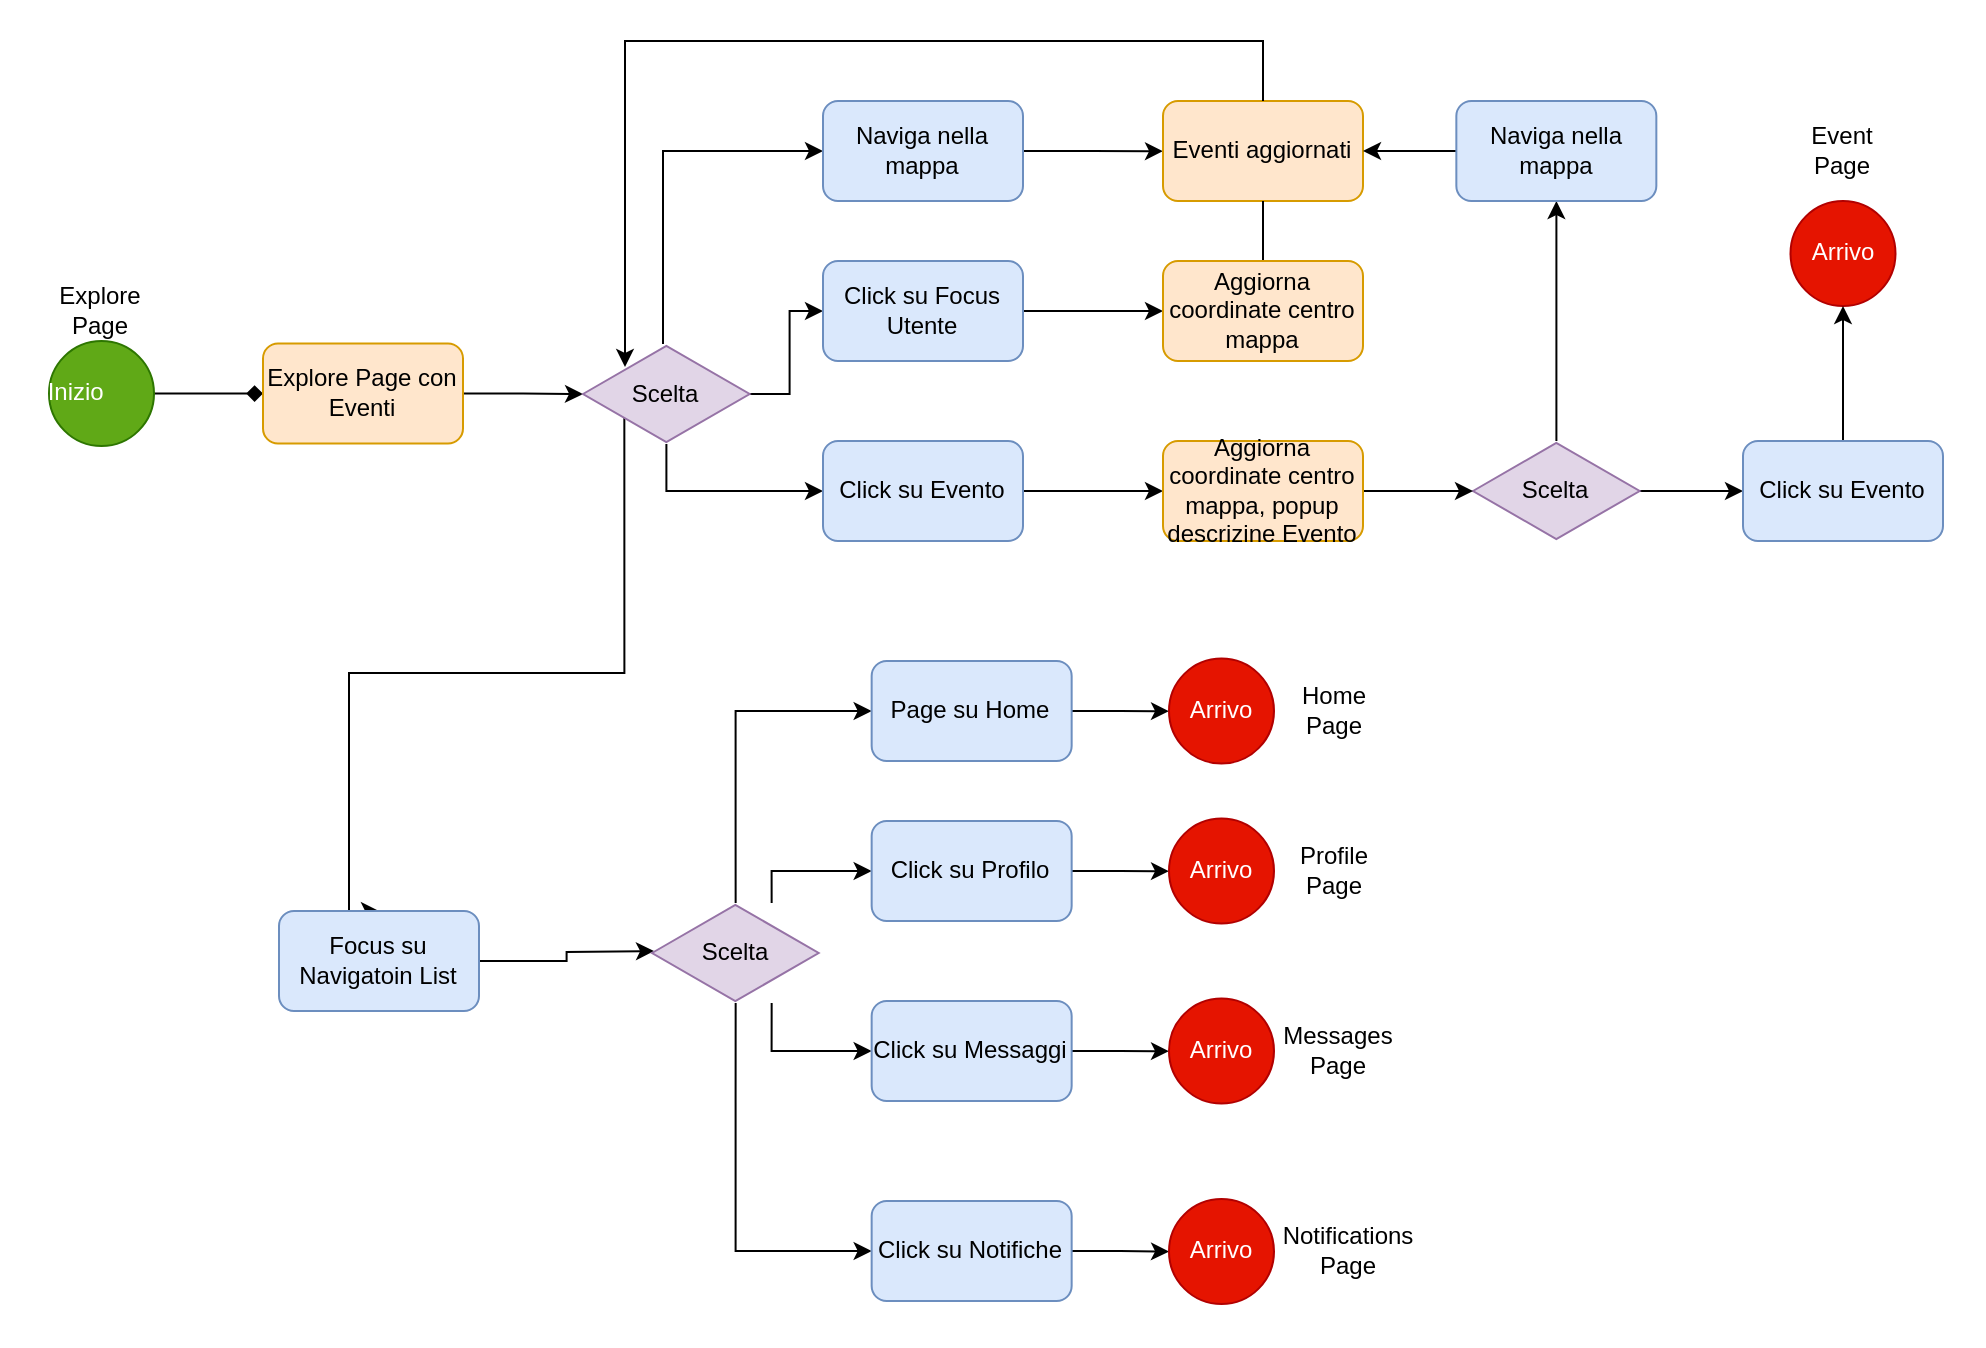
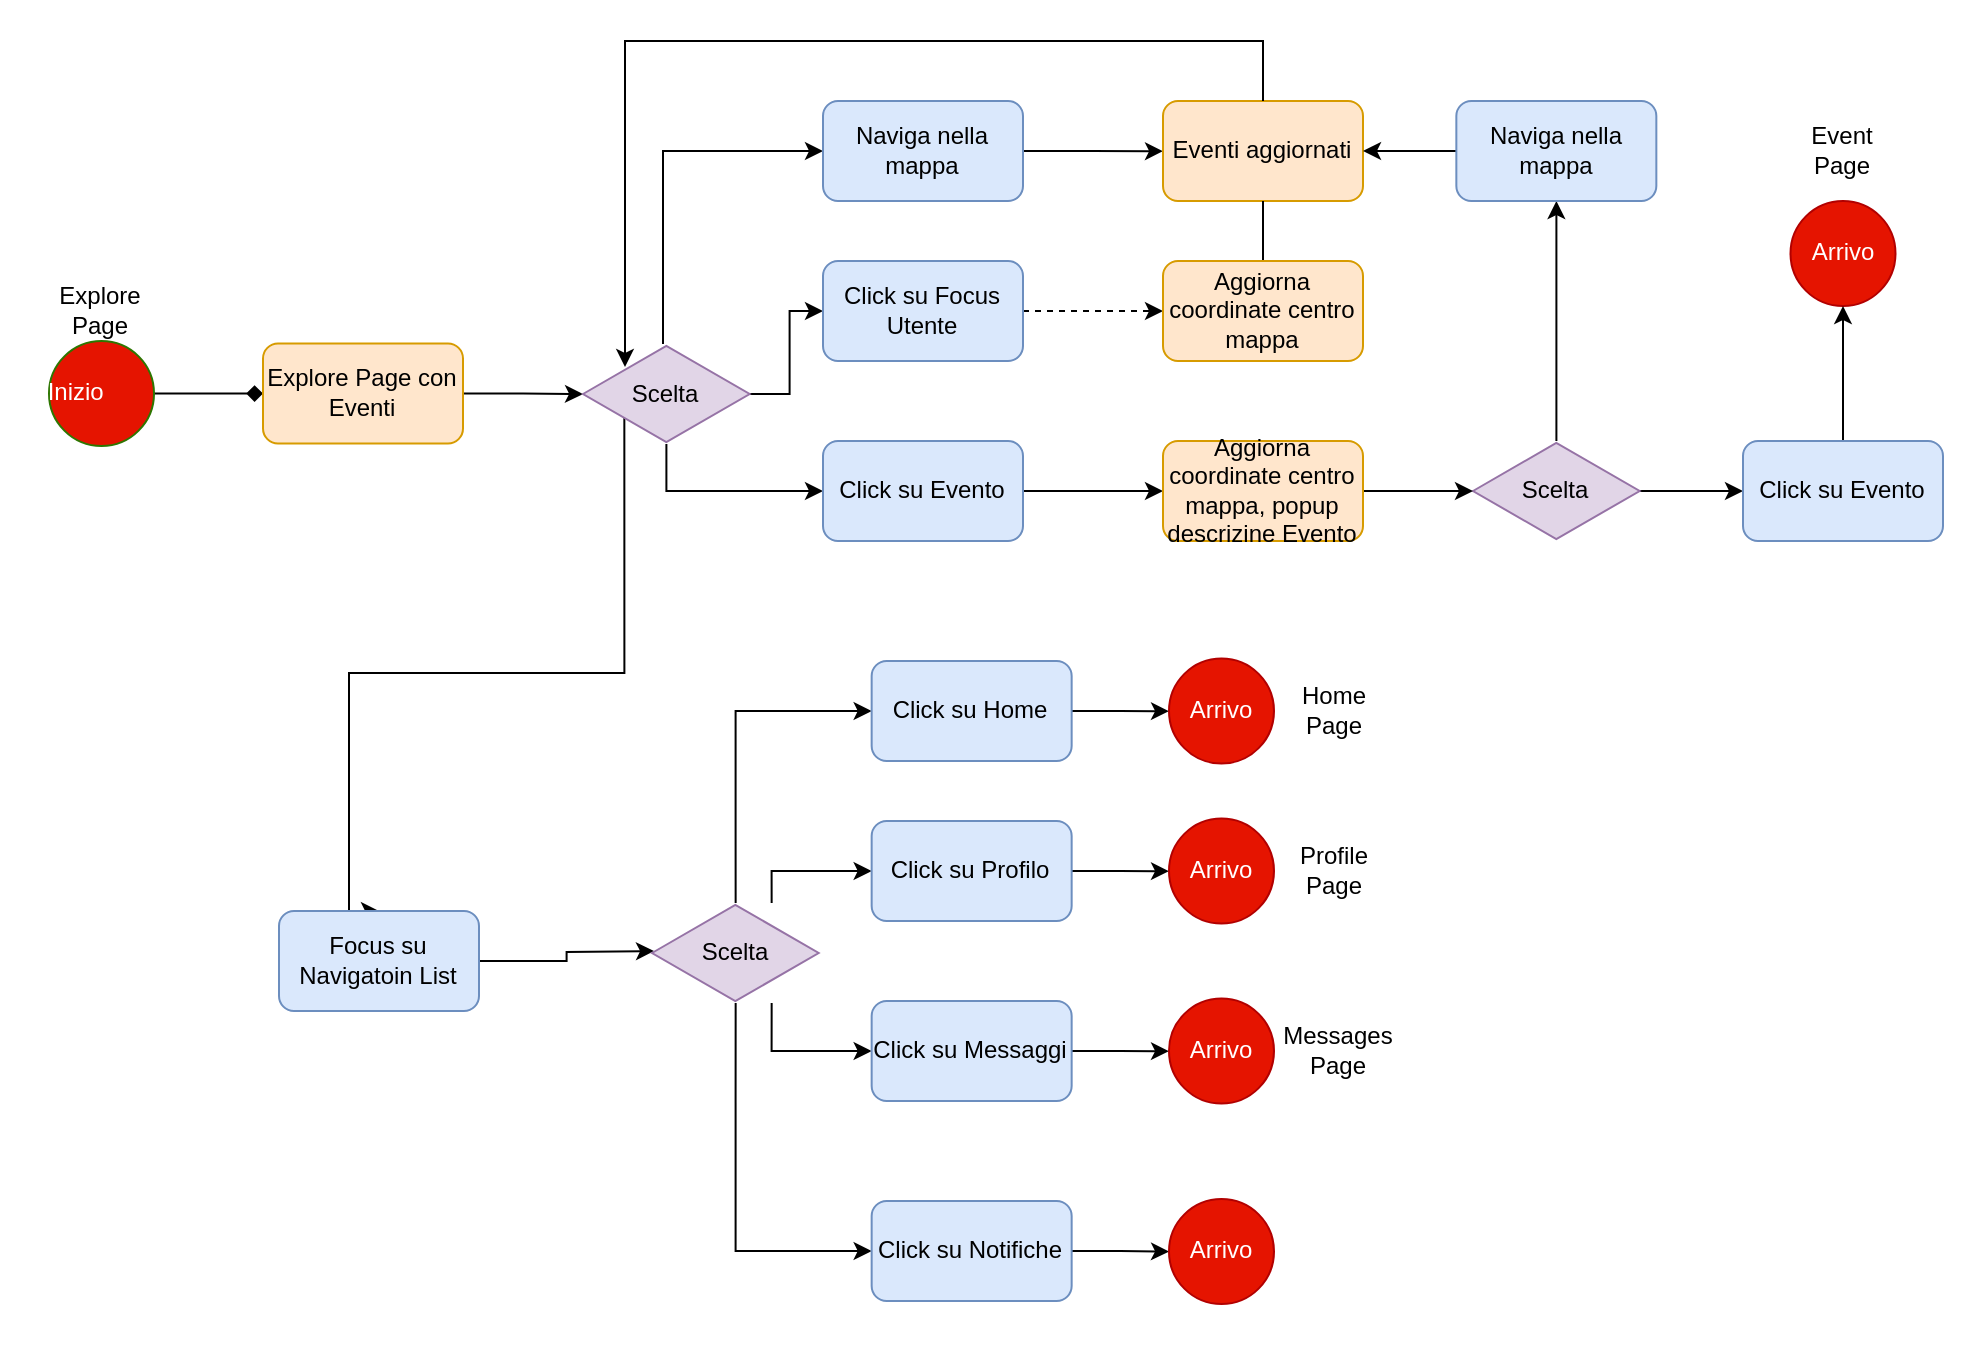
(1084, 311) -> (1084, 311)
(102, 394) -> (102, 394)
(971, 711) -> (971, 711)
(1349, 1251) -> none
